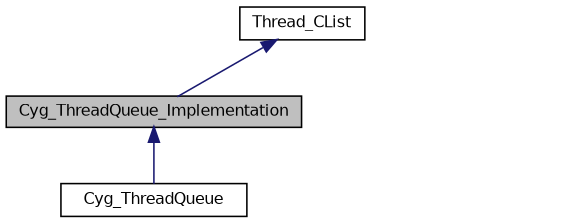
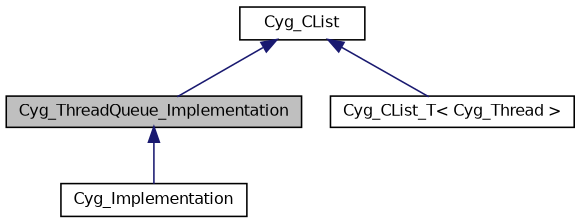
(302, 23) -> (302, 23)
none -> (452, 112)
(154, 200) -> (154, 200)
